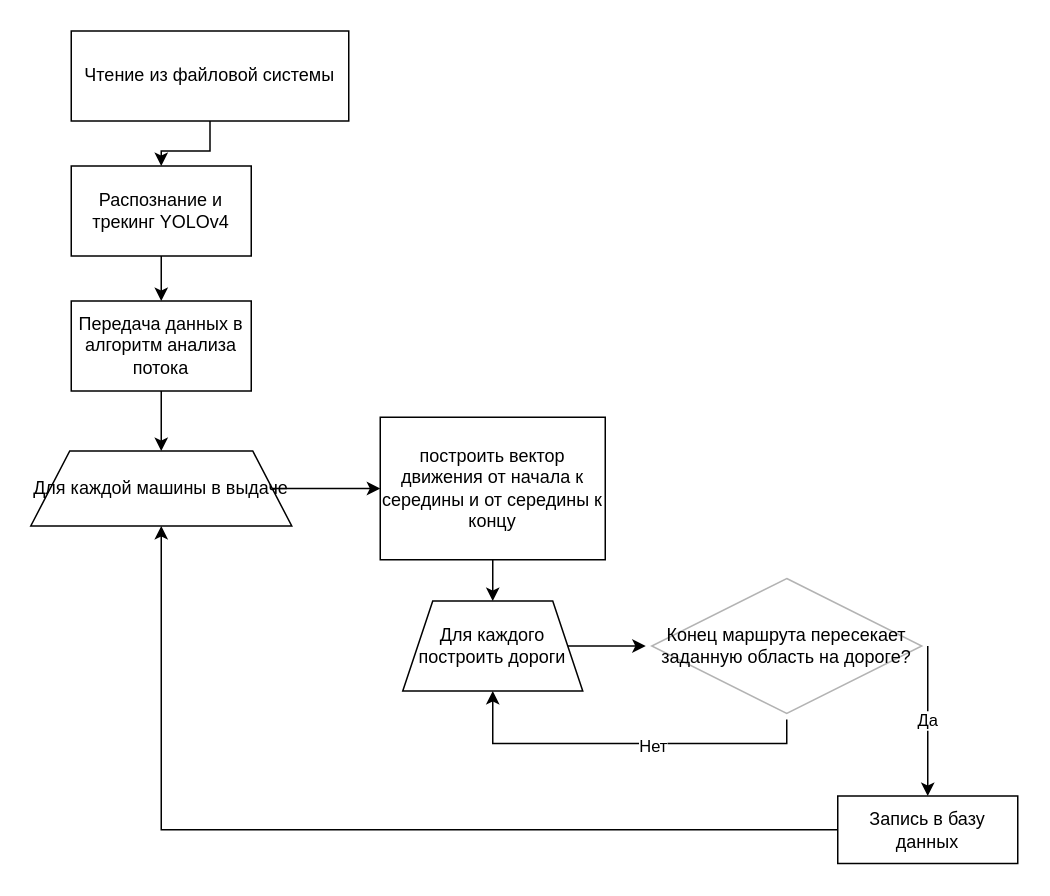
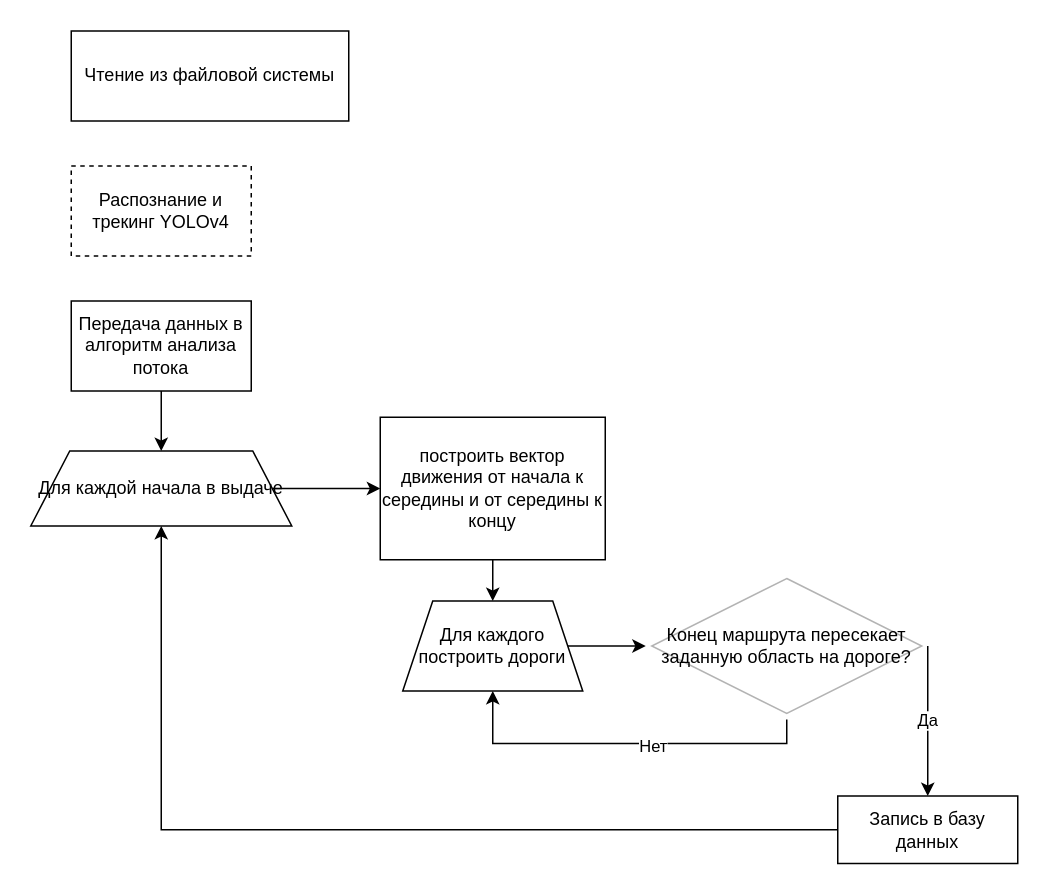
(199, 151) -> none
(161, 211) -> (161, 211)
(161, 284) -> none
(161, 488) -> (161, 488)
